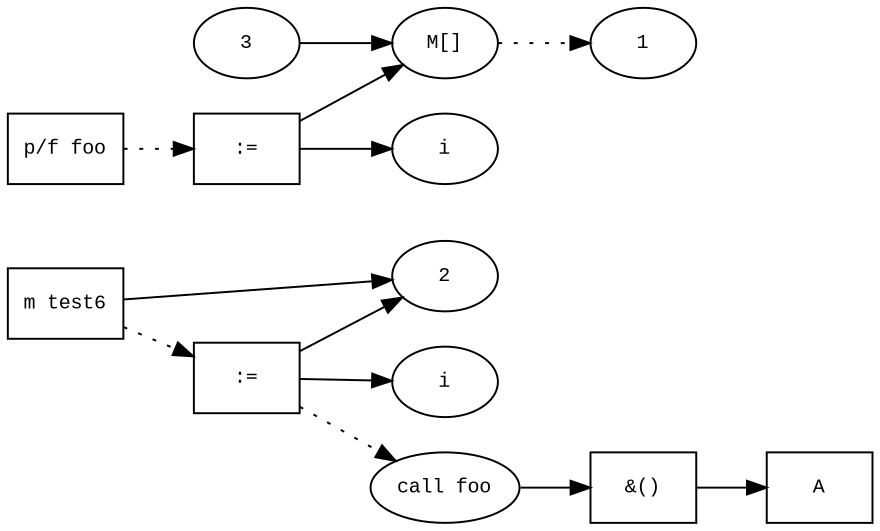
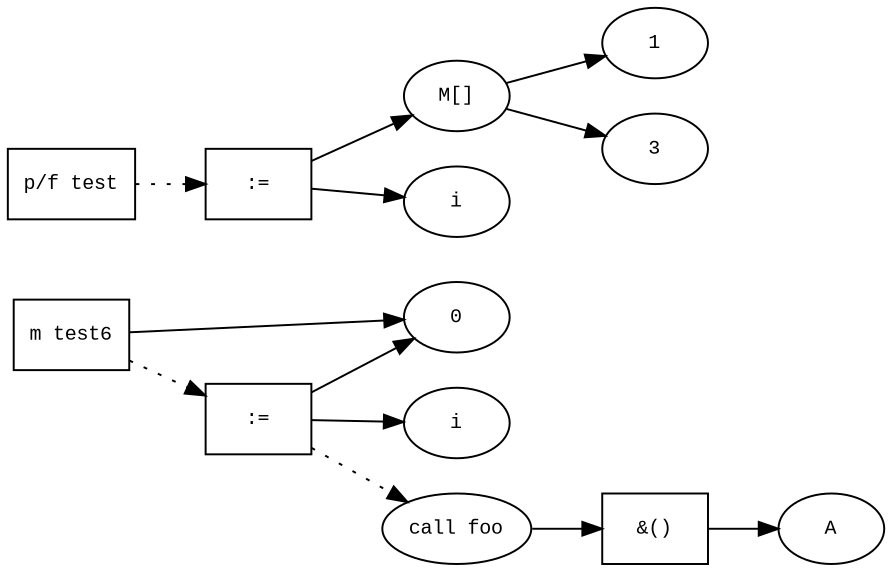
(336, 43) -> (546, 120)
(534, 43) -> (546, 72)
(66, 149) -> (71, 184)
(445, 276) -> (457, 317)
(820, 488) -> (831, 529)
